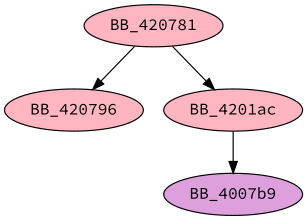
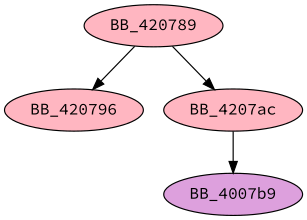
(154, 26) -> (154, 26)
(233, 110) -> (233, 110)
